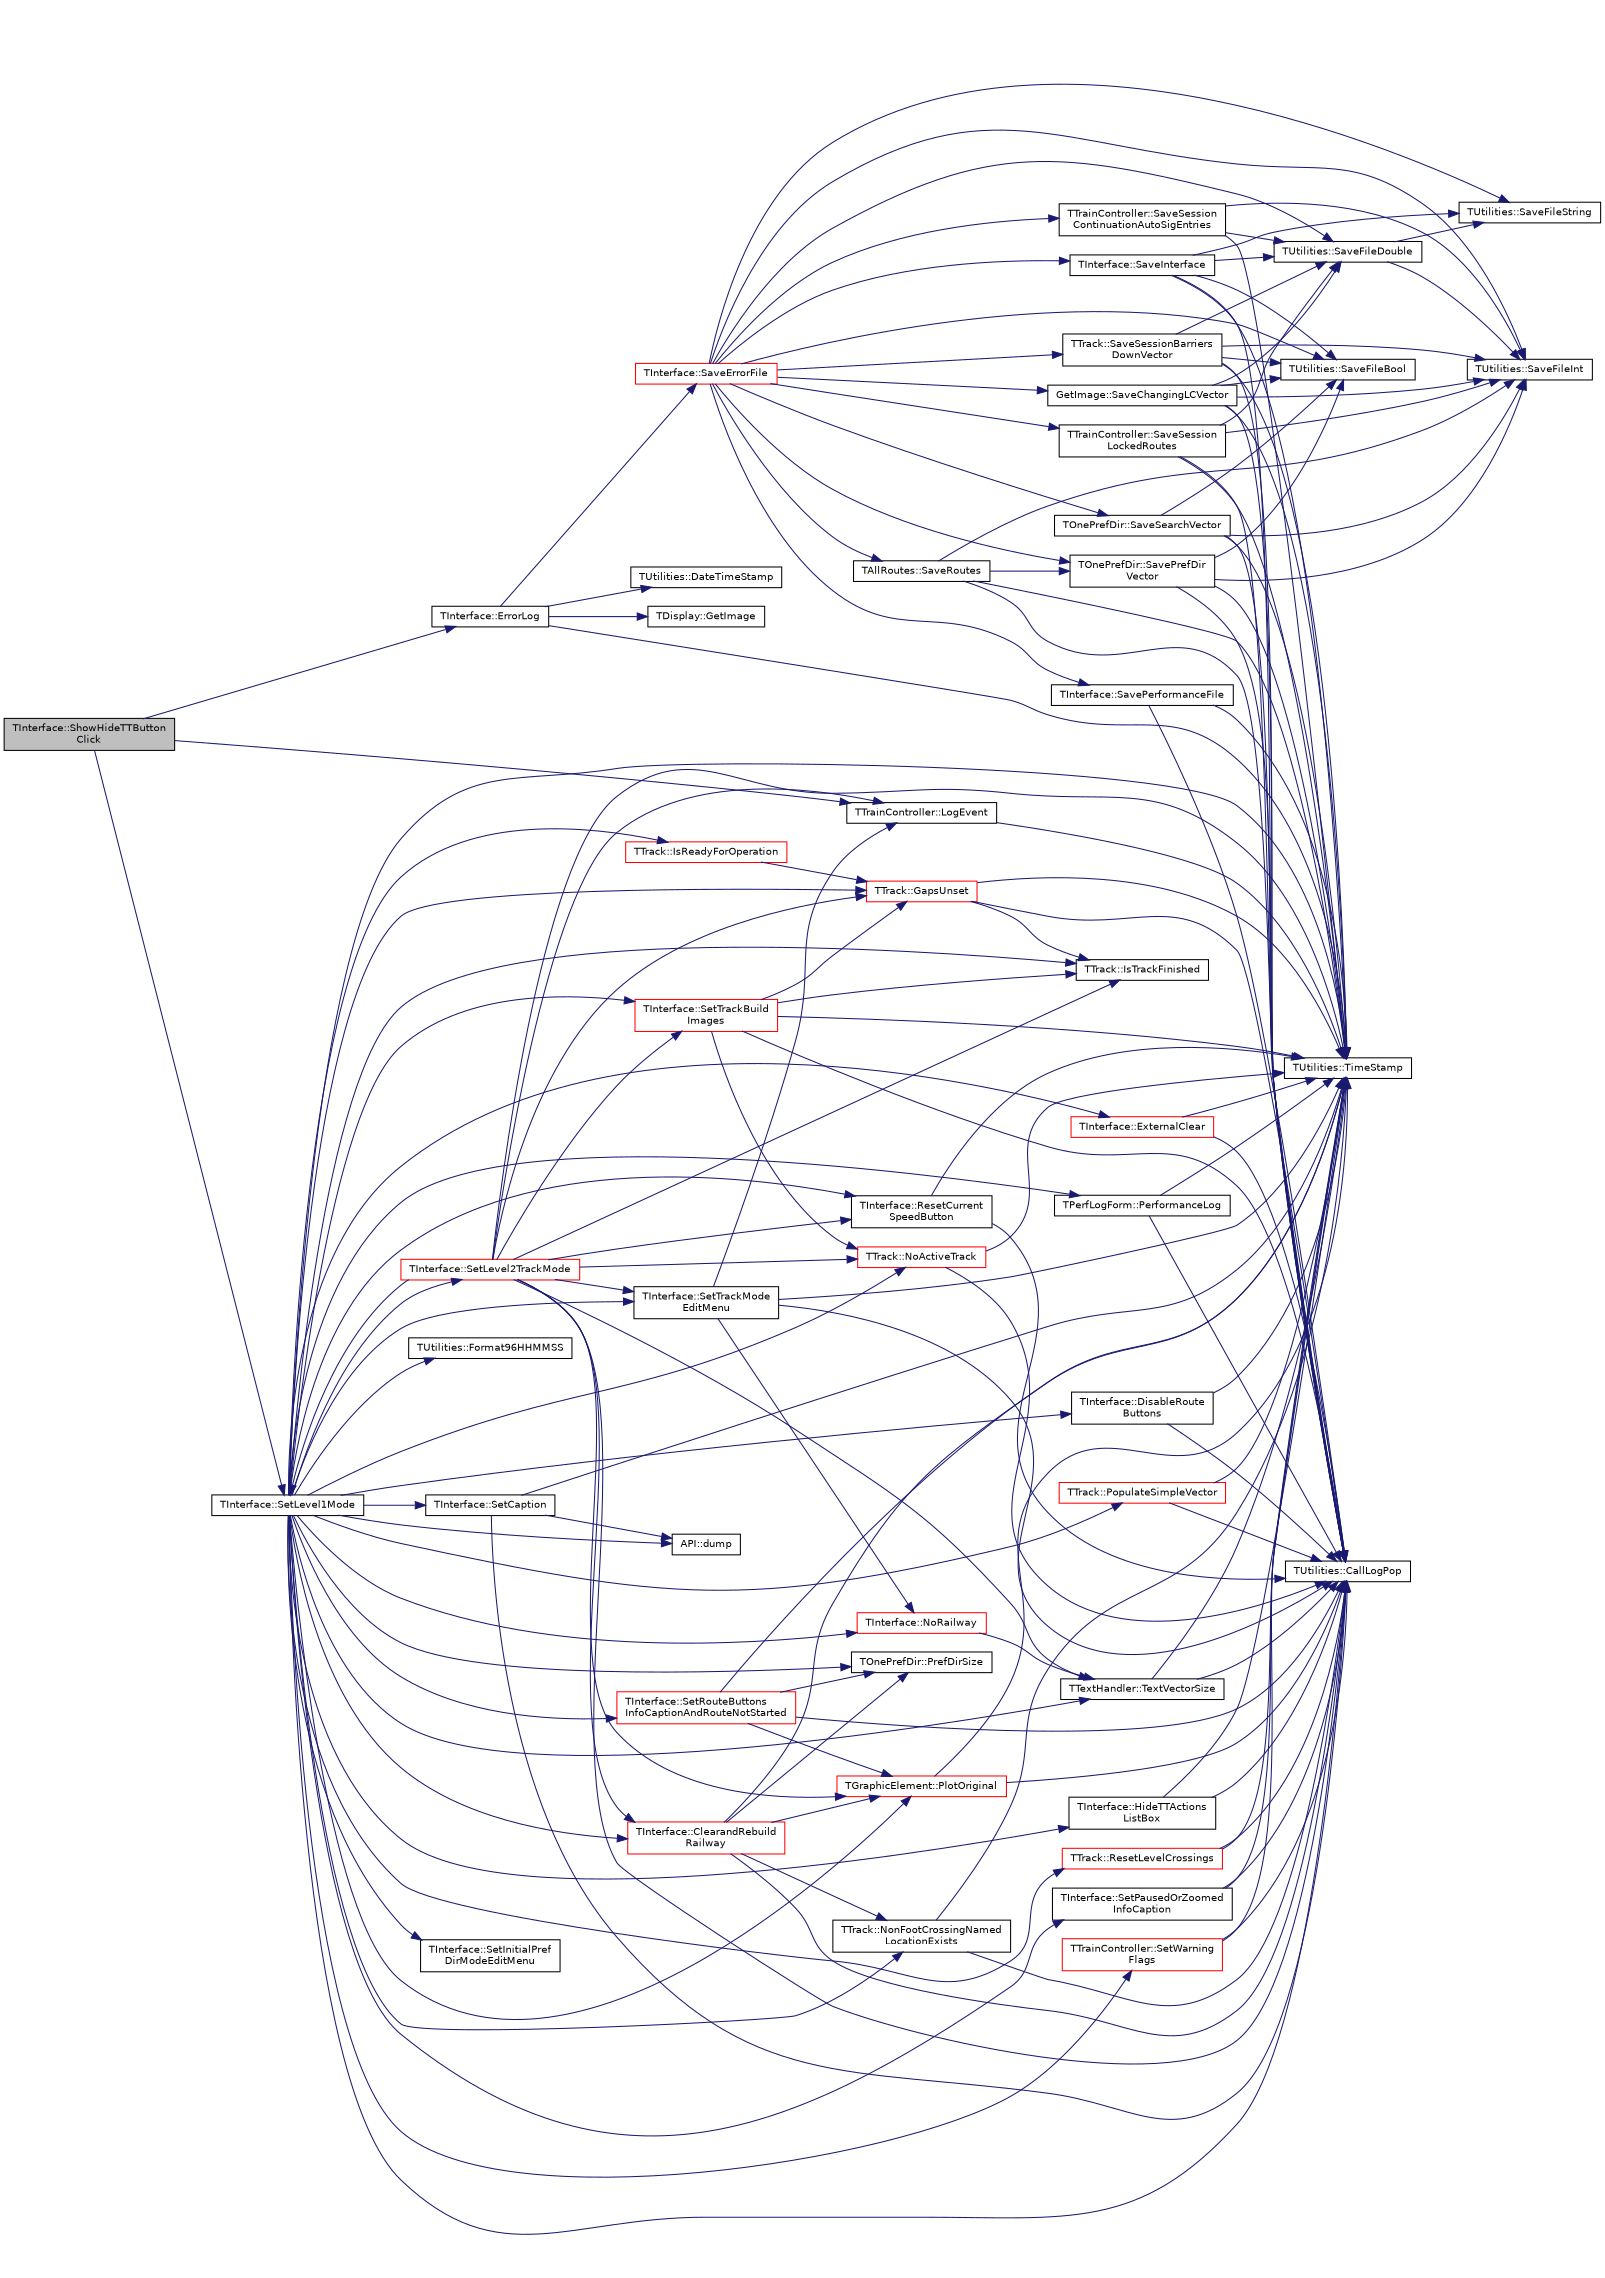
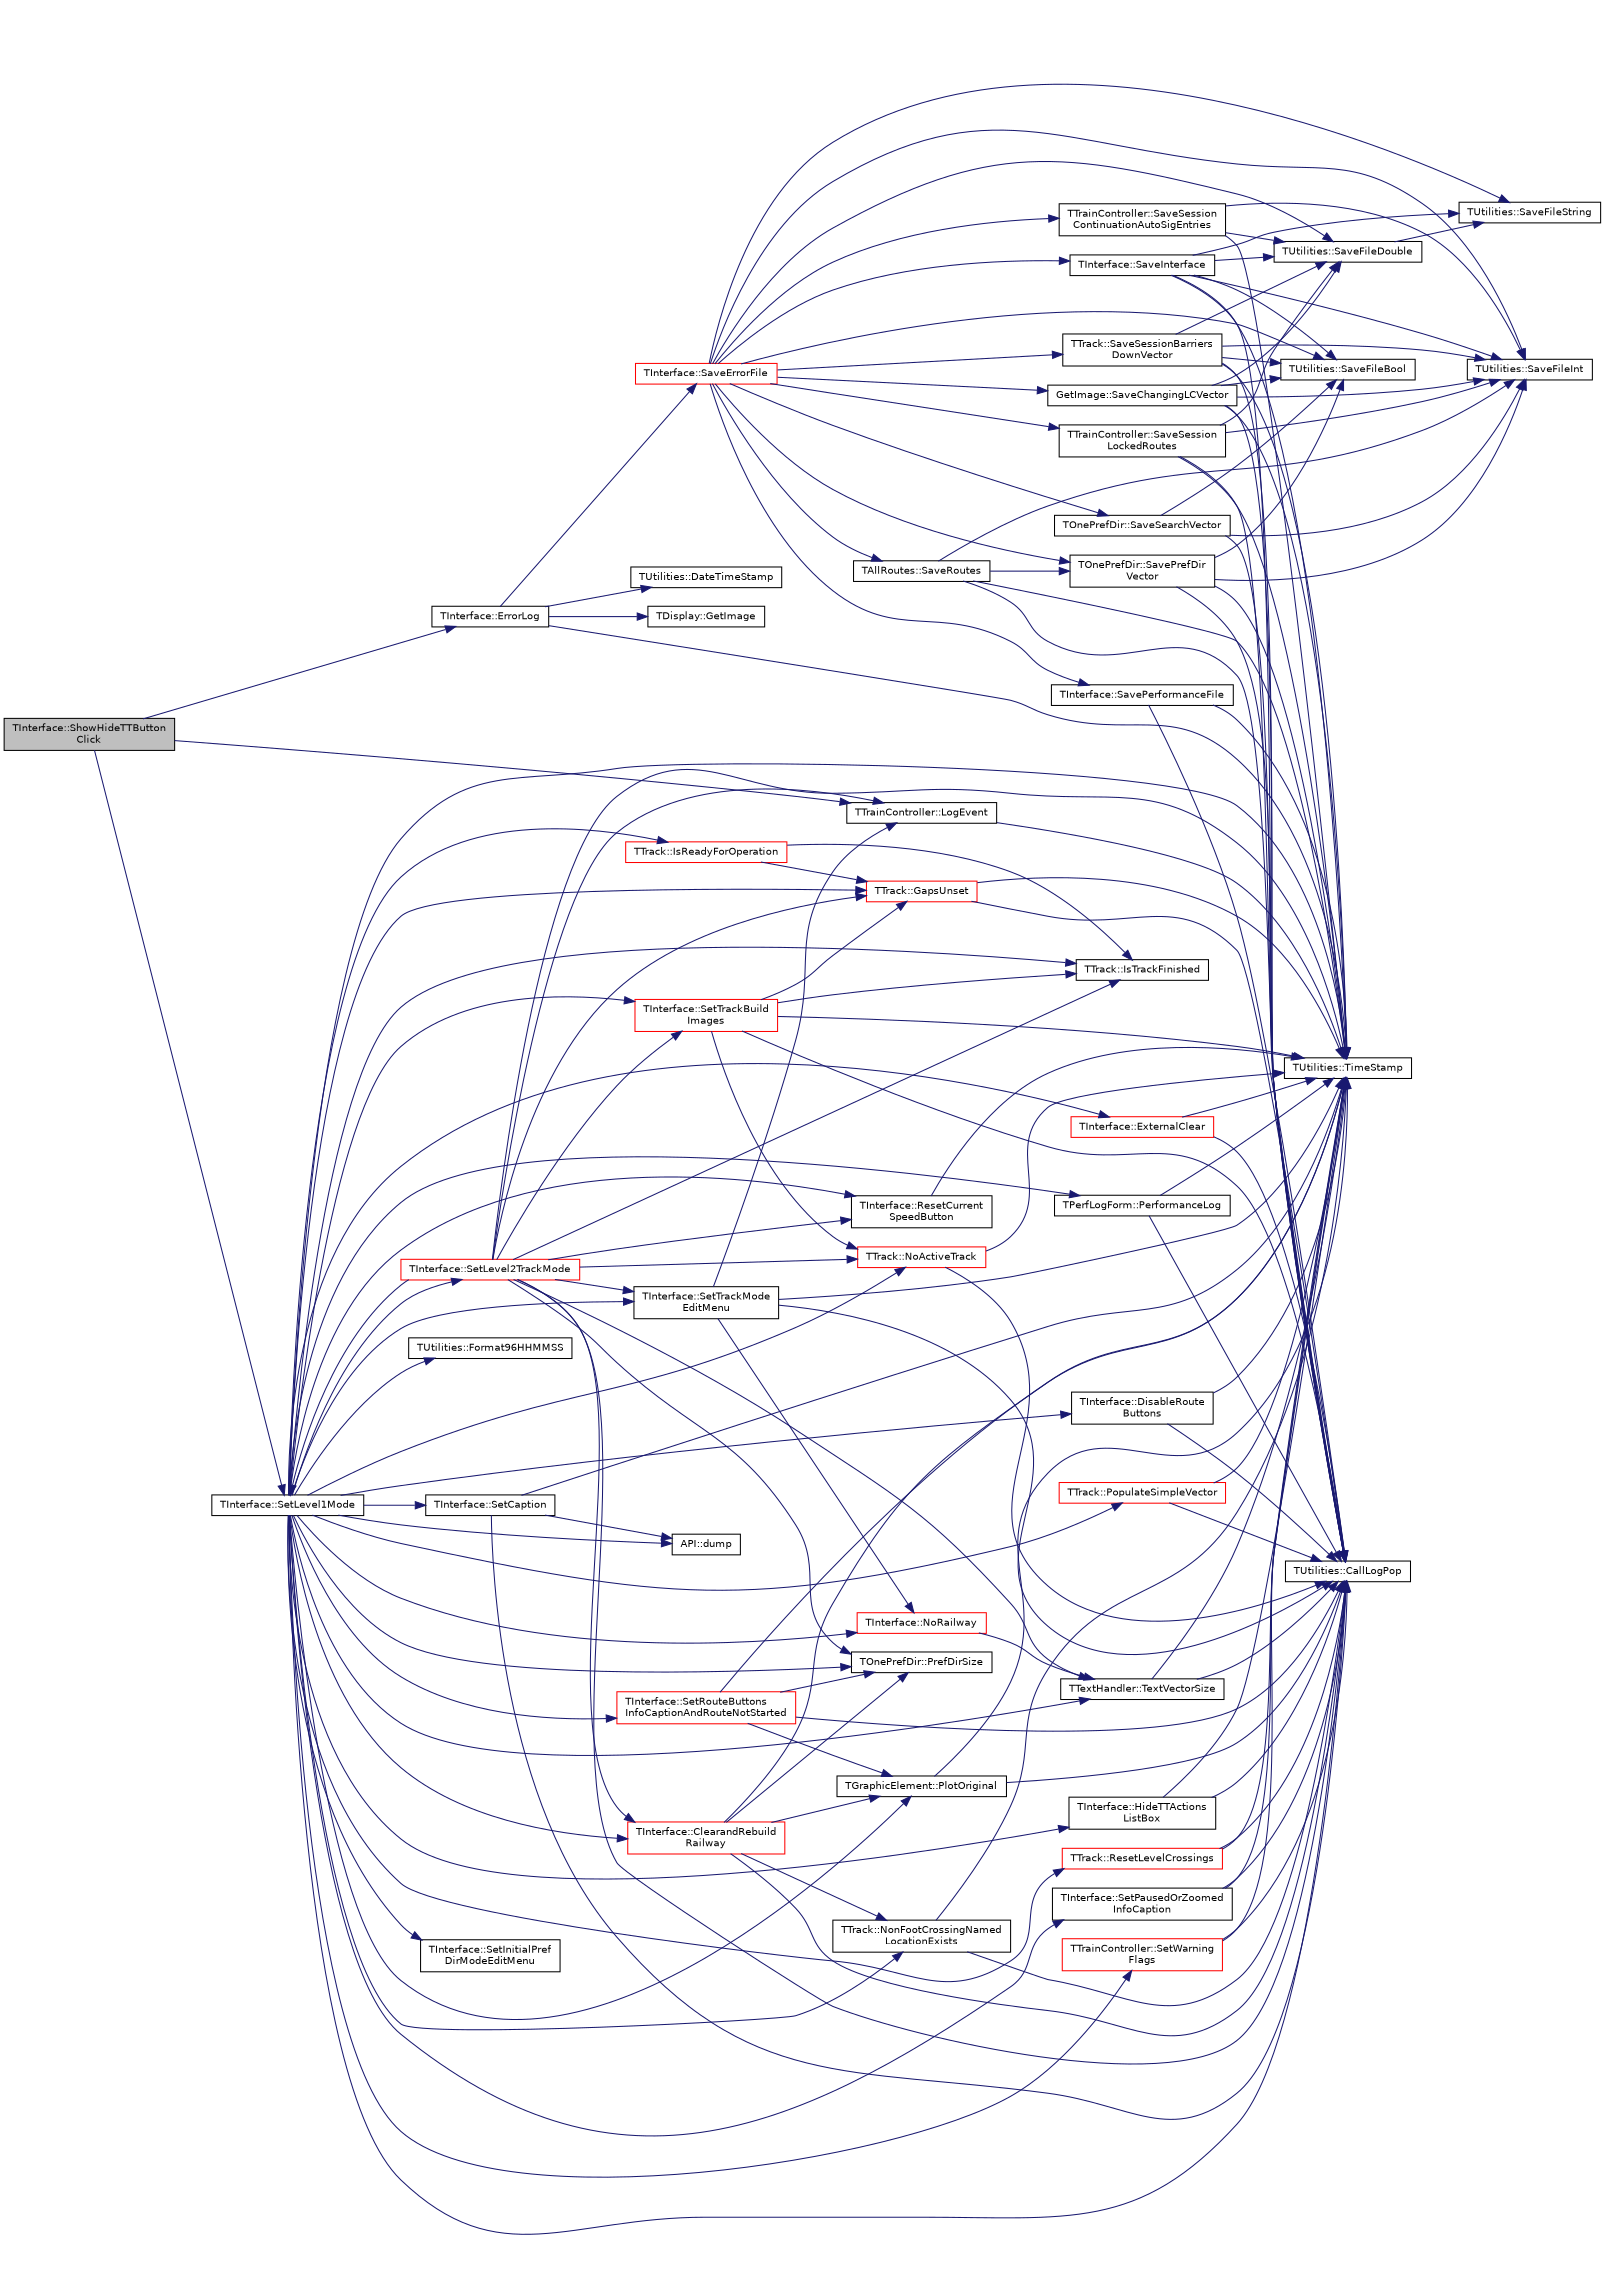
(1455, 299) -> (1342, 312)
(1315, 782) -> none
(1026, 927) -> (970, 860)
(1044, 1506) -> none
(616, 1731) -> (703, 1429)
(922, 1786) -> (922, 1786)
